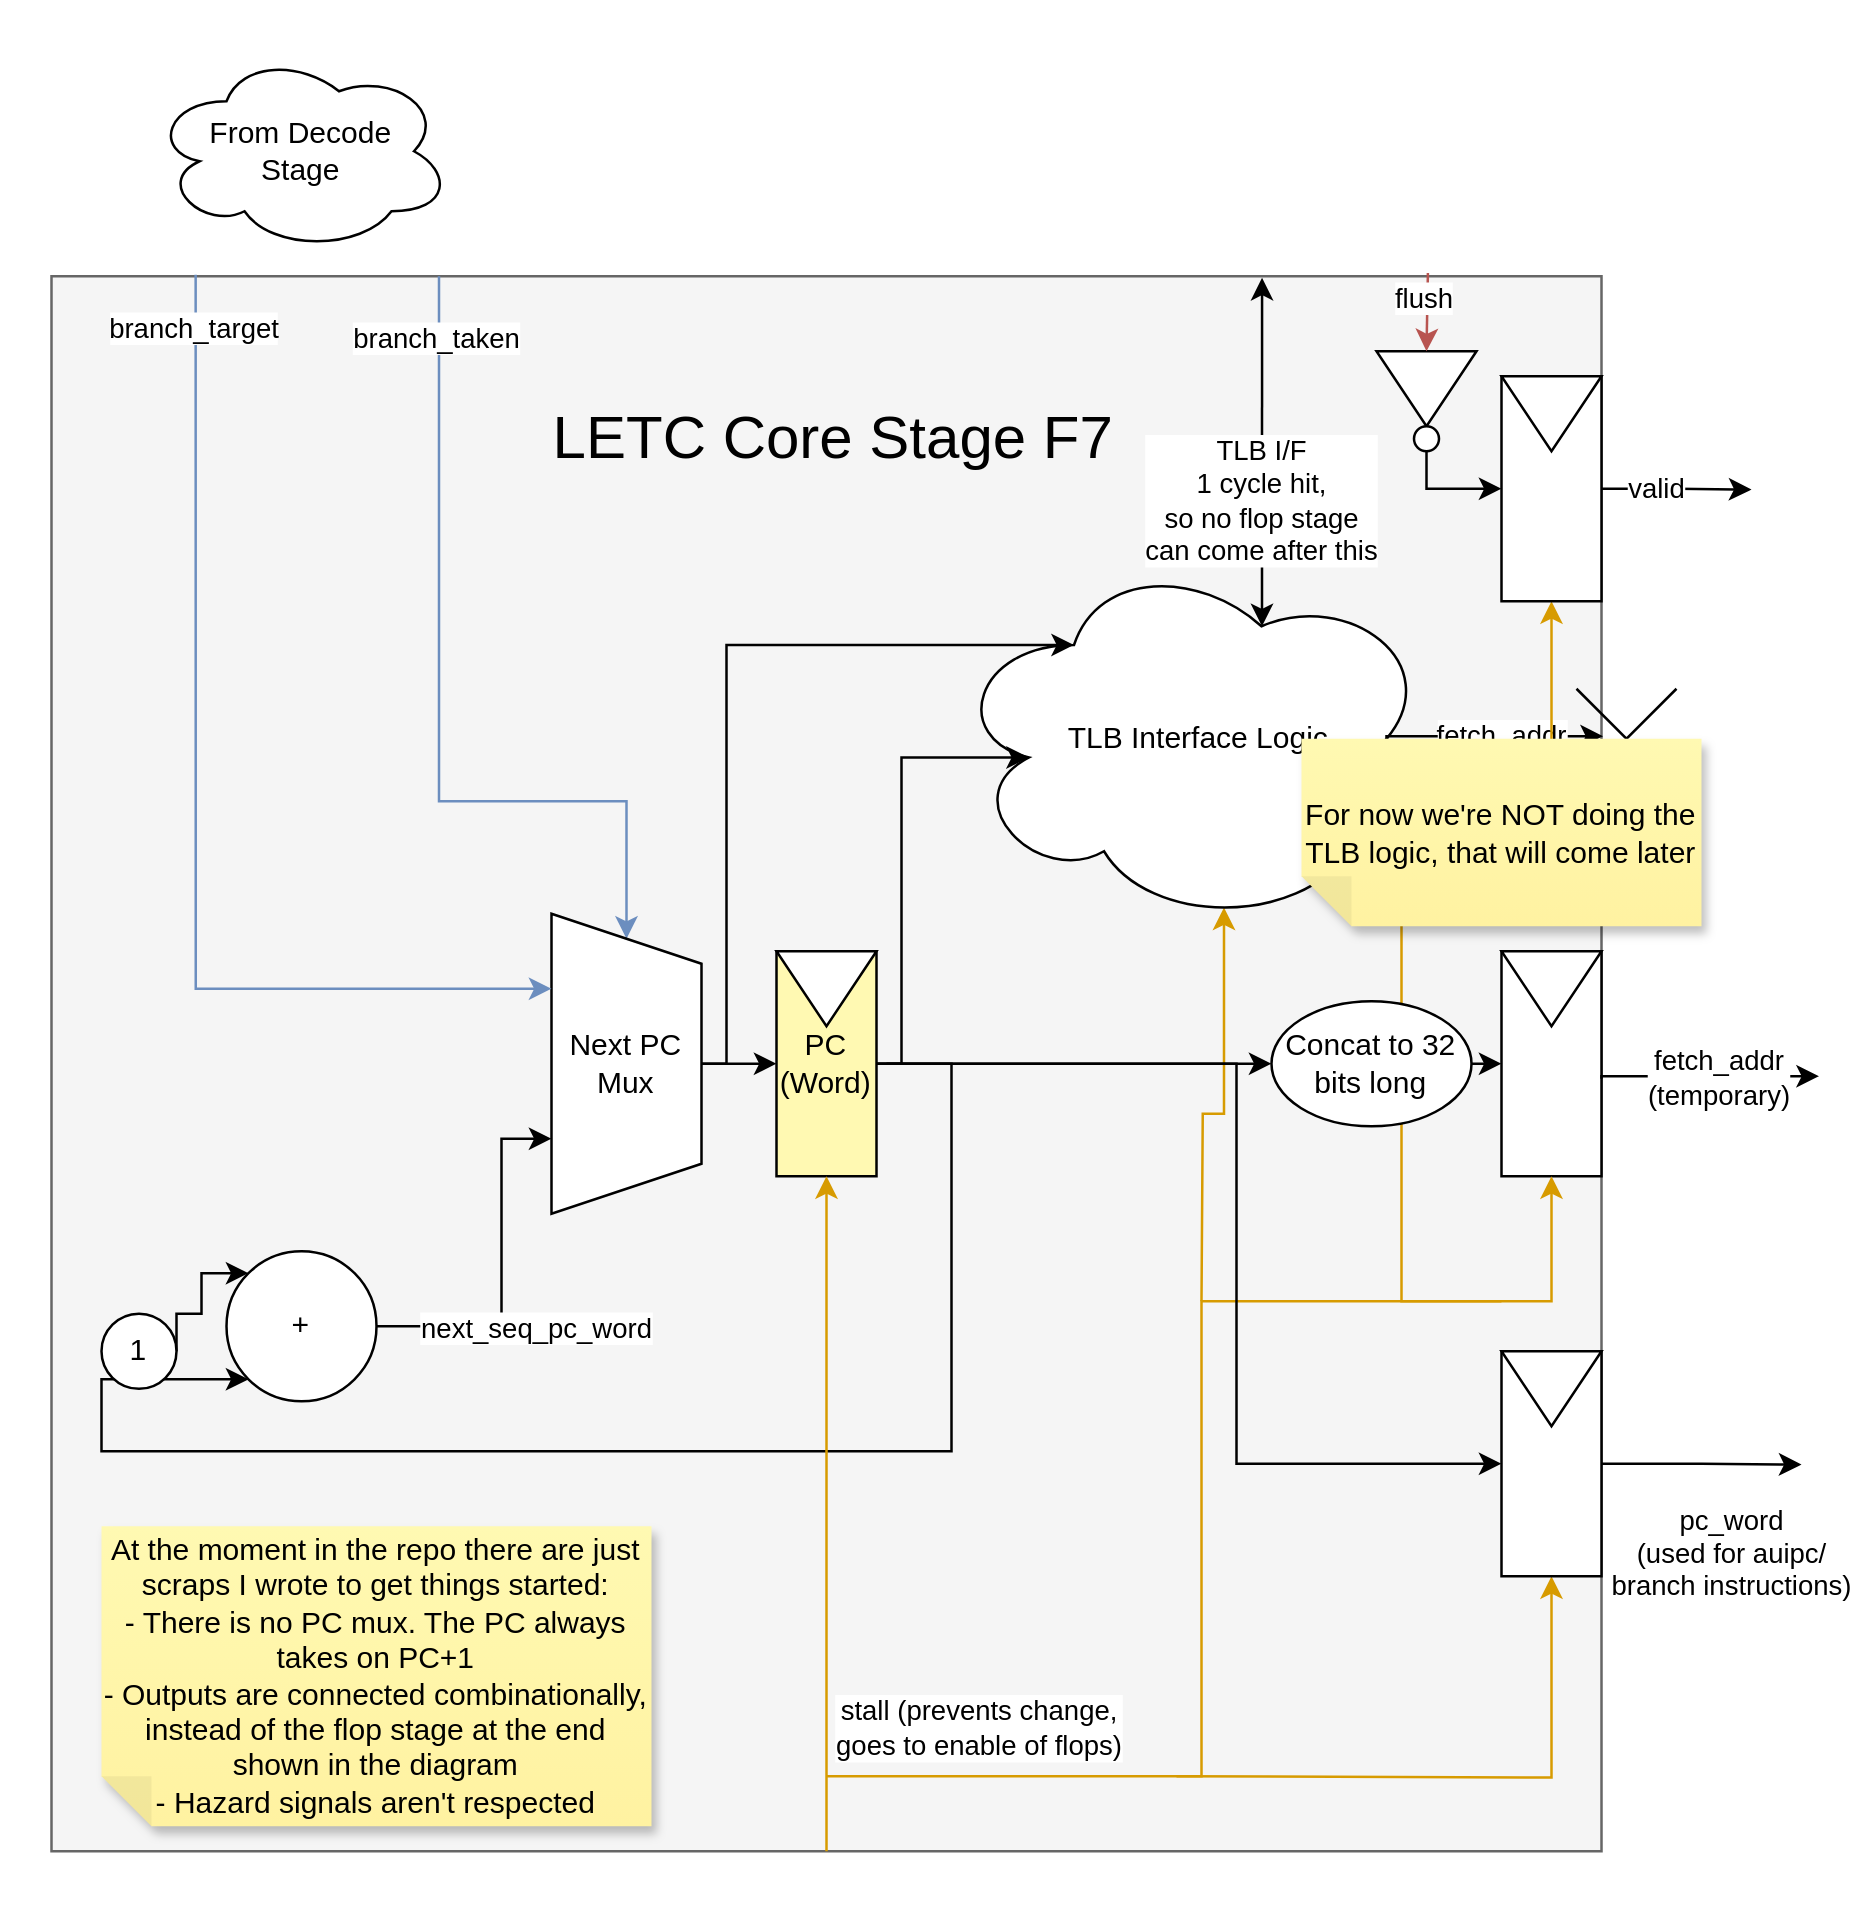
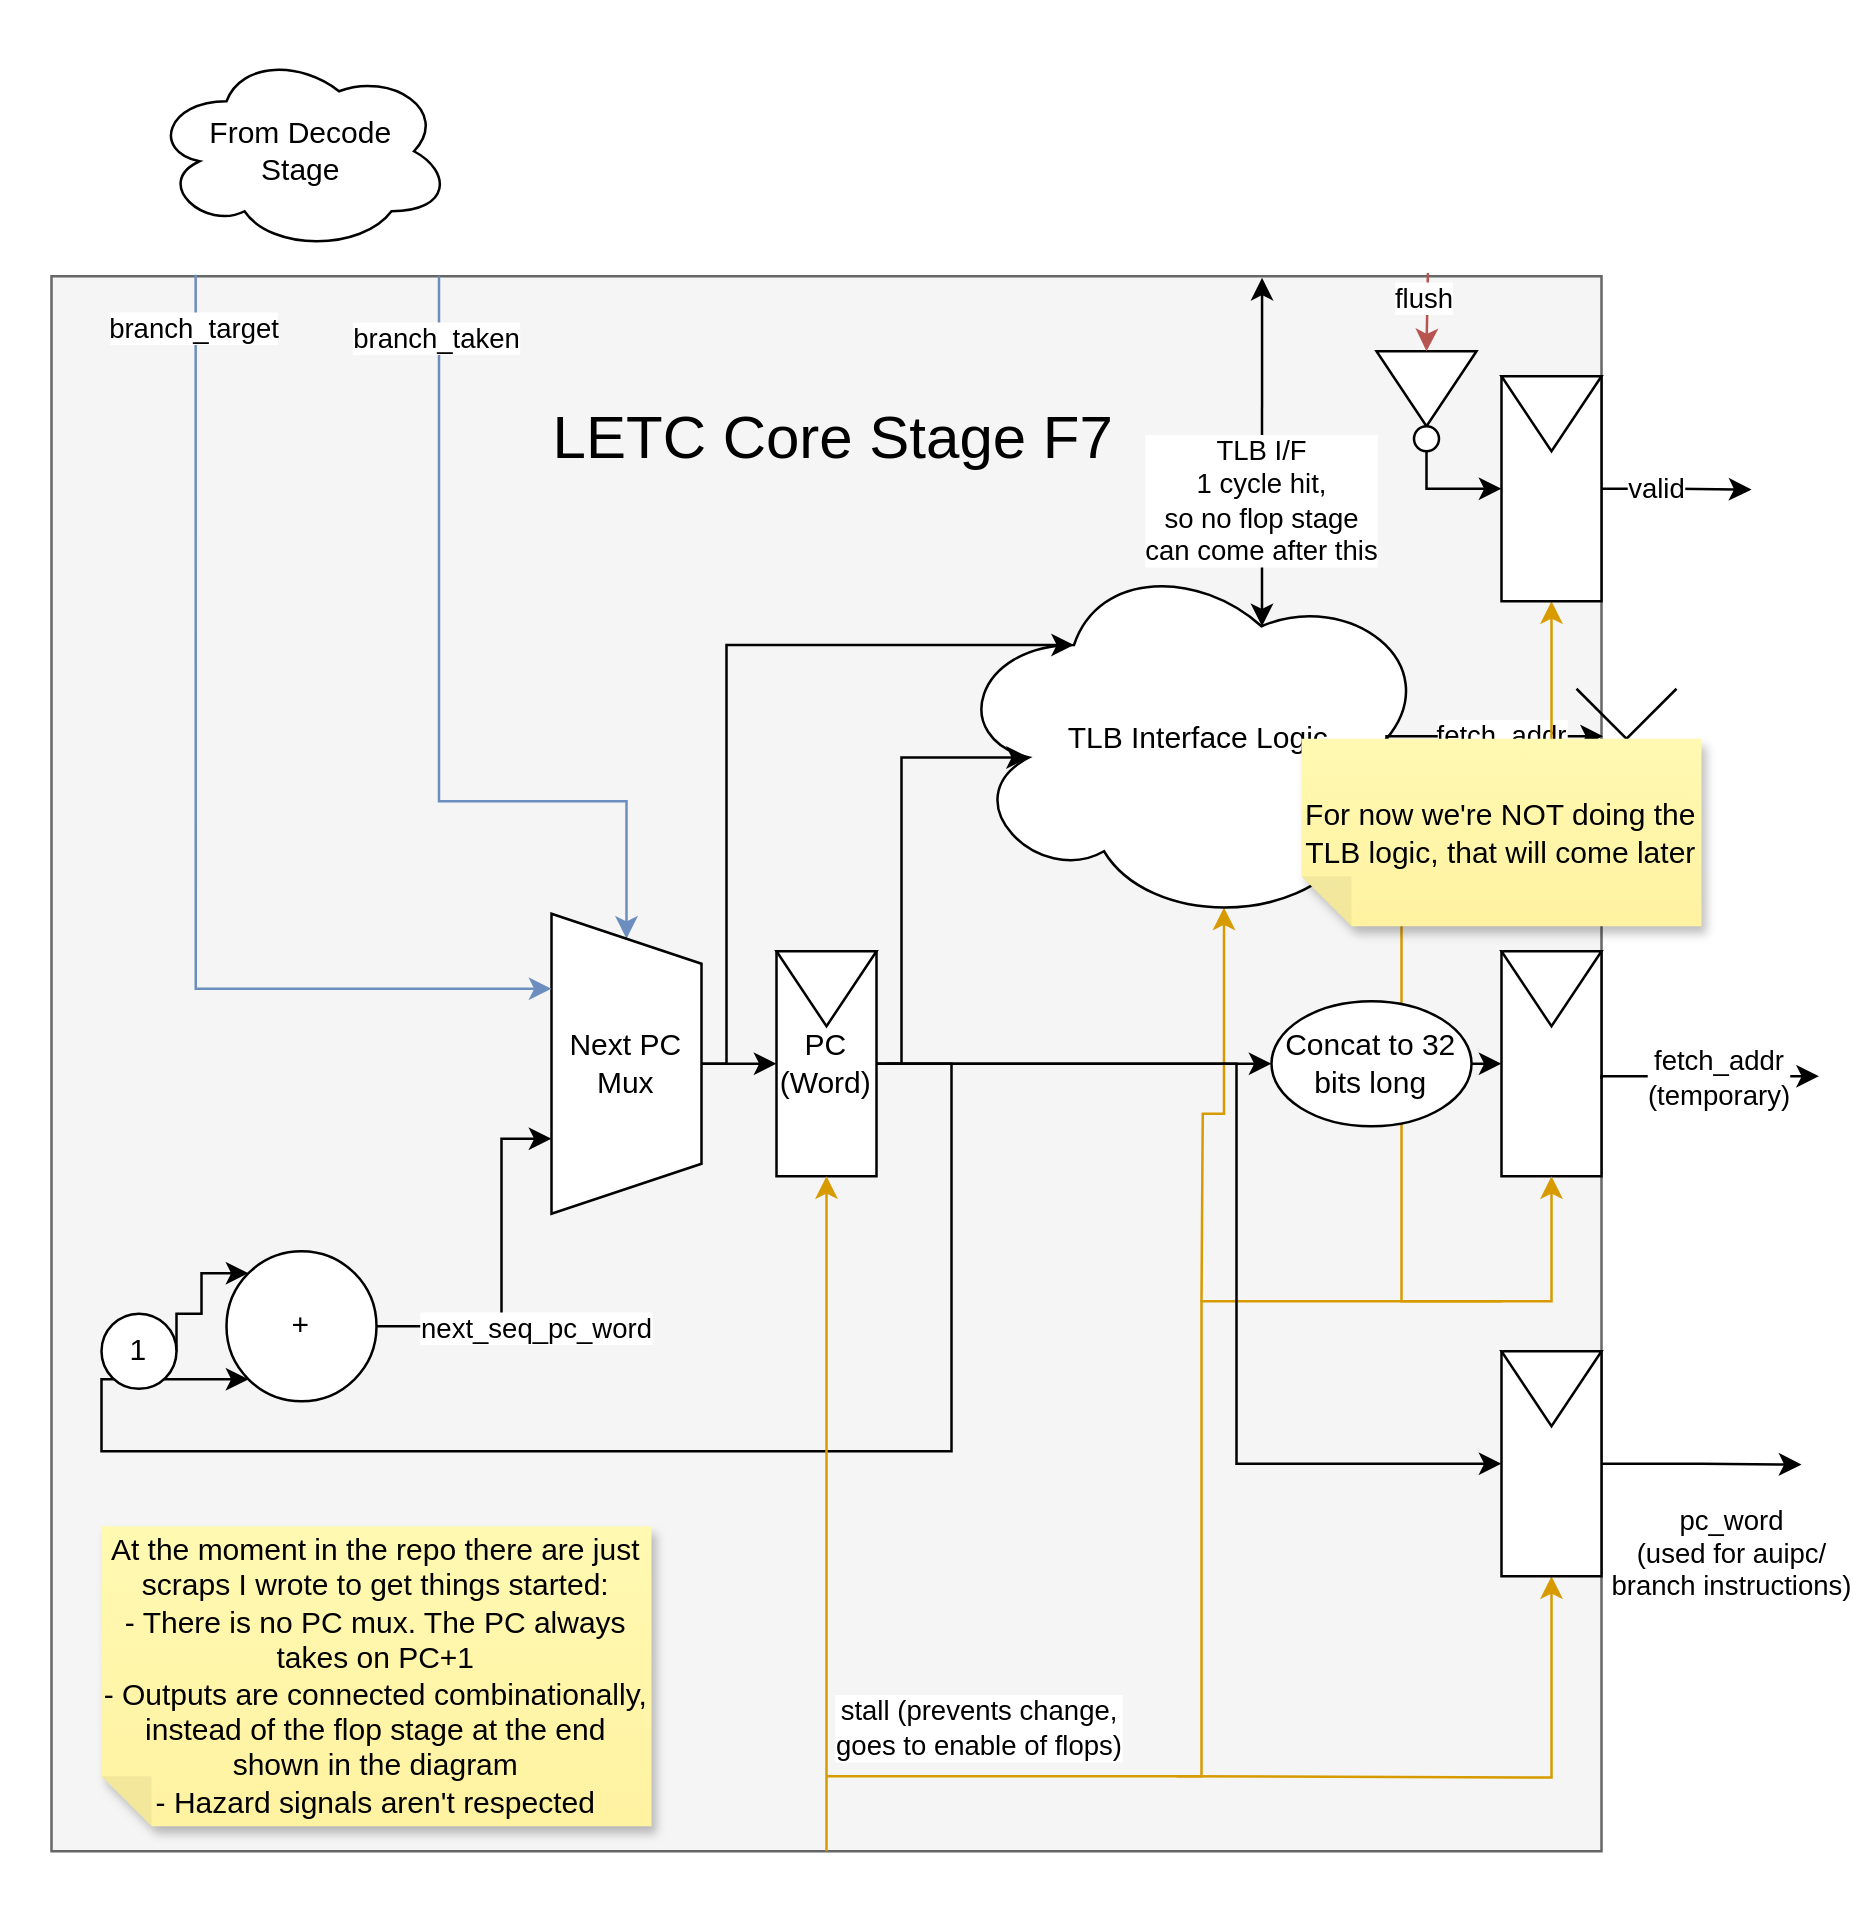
(826, 1064) -> (826, 1064)
